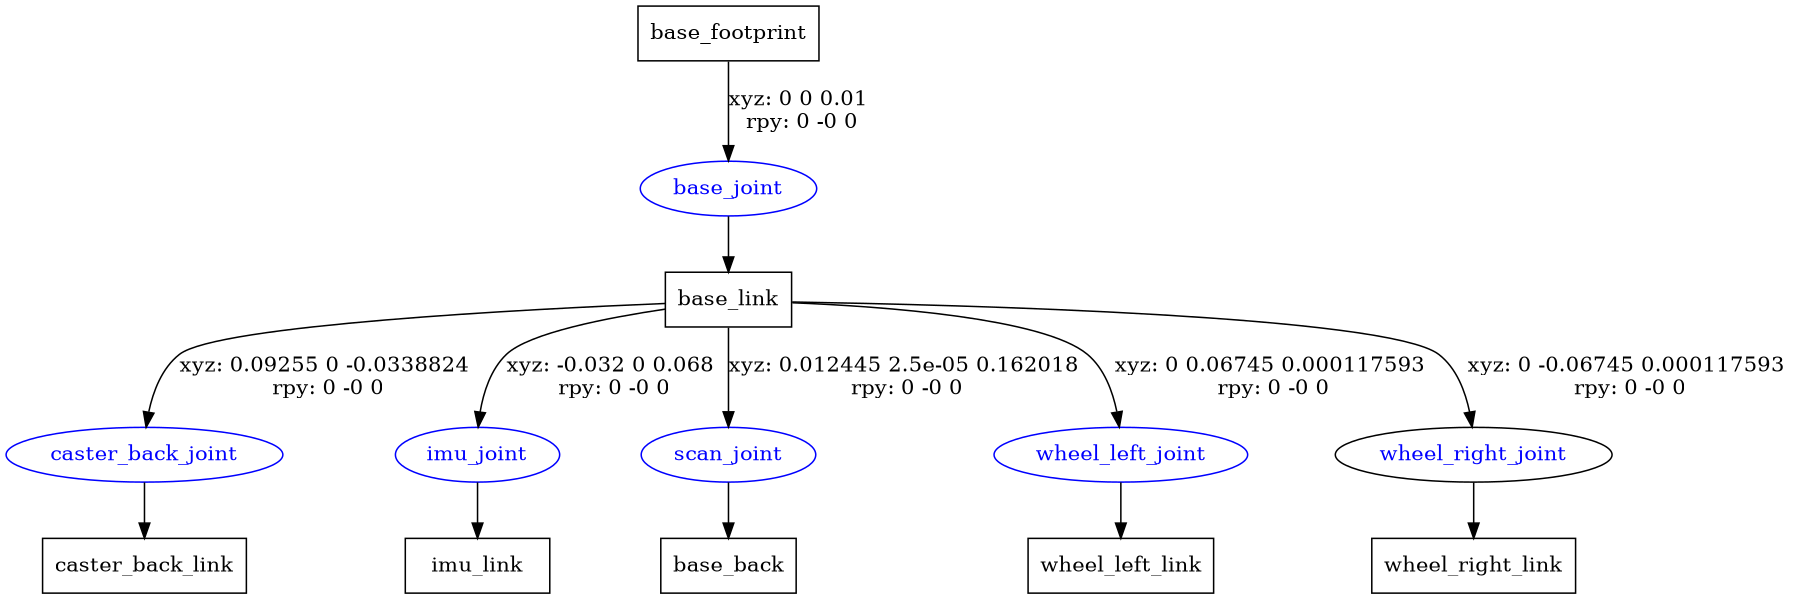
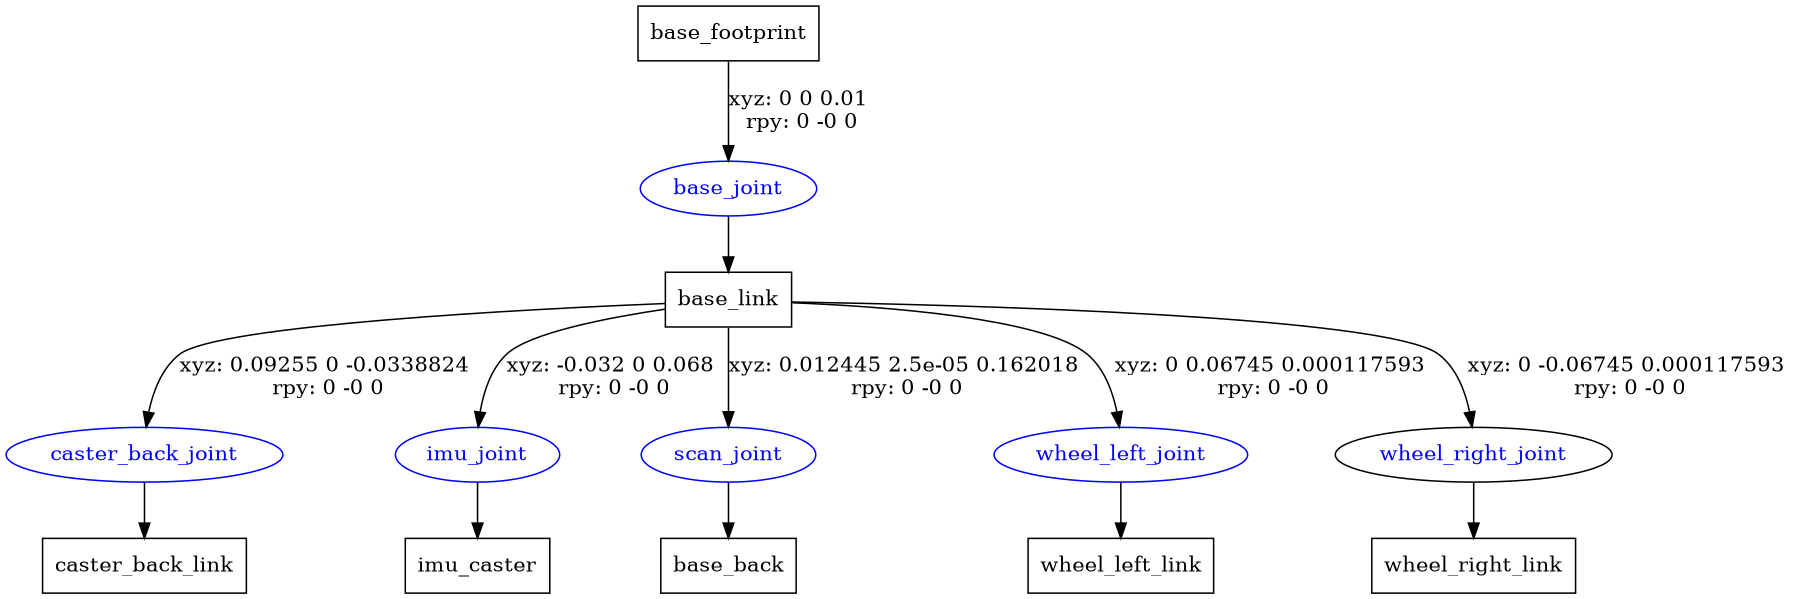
(478, 566) -> (478, 566)
